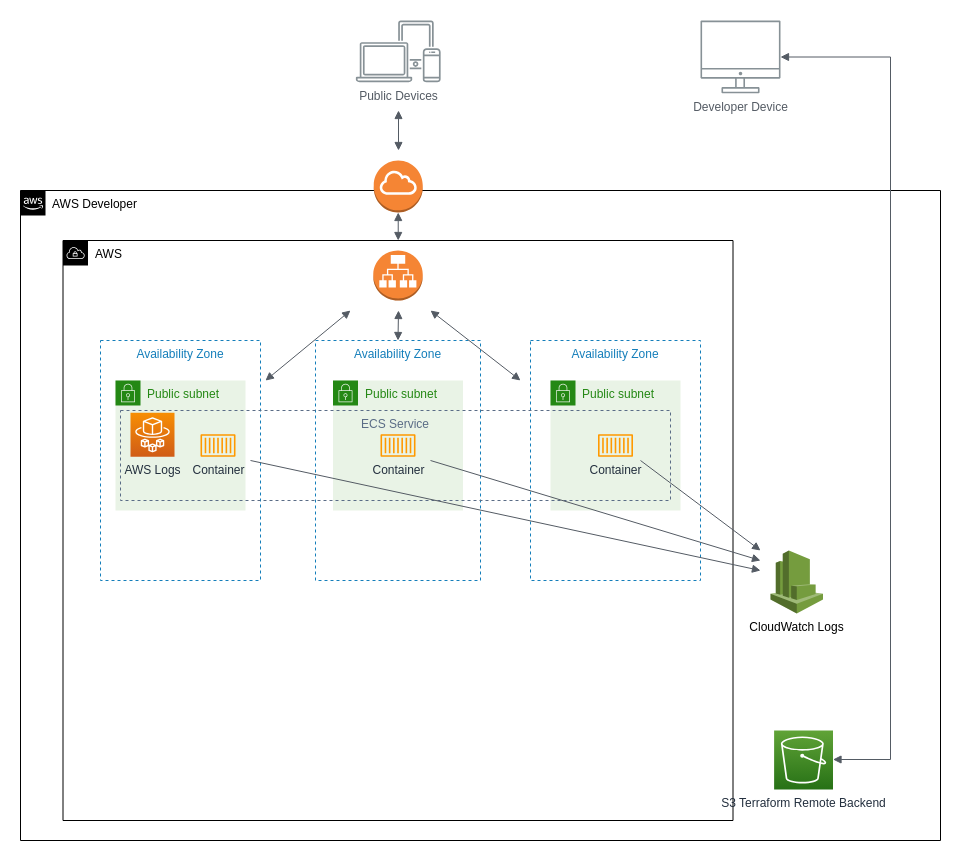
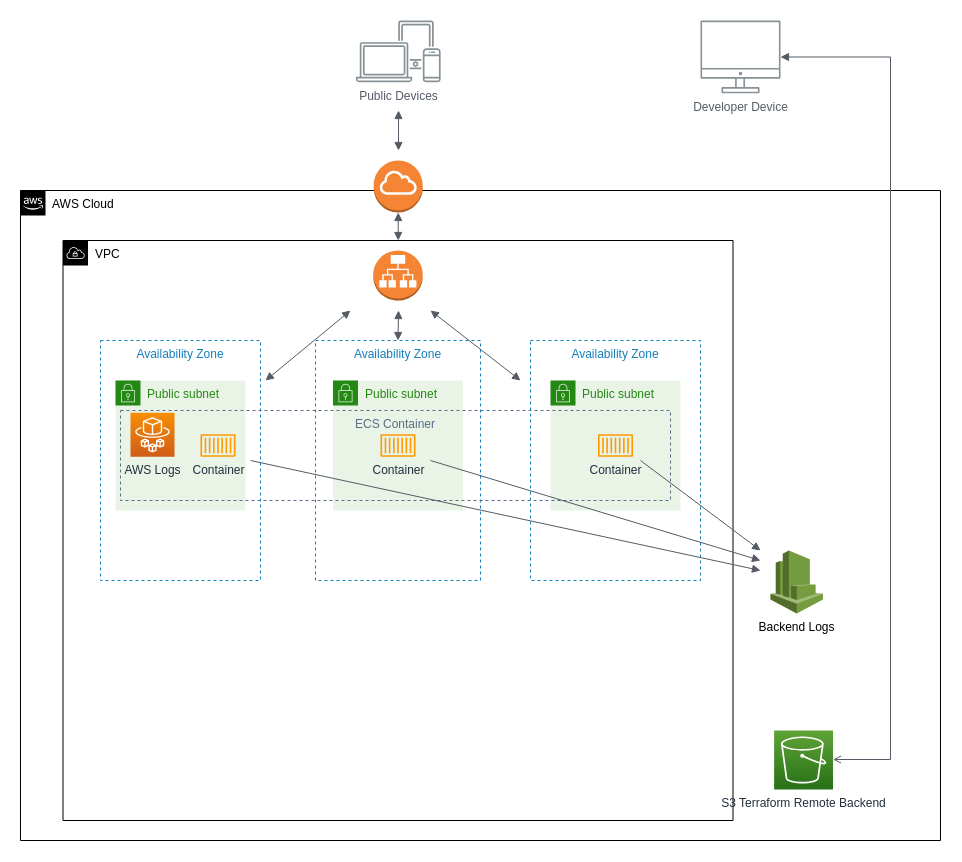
(93, 205) -> (80, 205)
(106, 255) -> (106, 255)
(395, 424) -> (395, 424)
(797, 628) -> (797, 628)
(842, 760) -> (839, 760)
